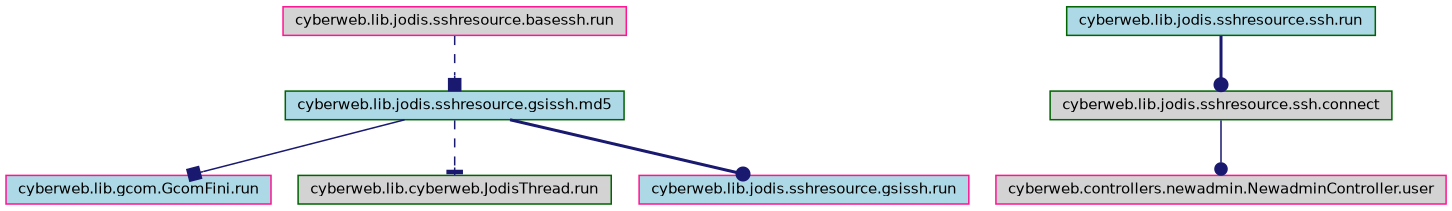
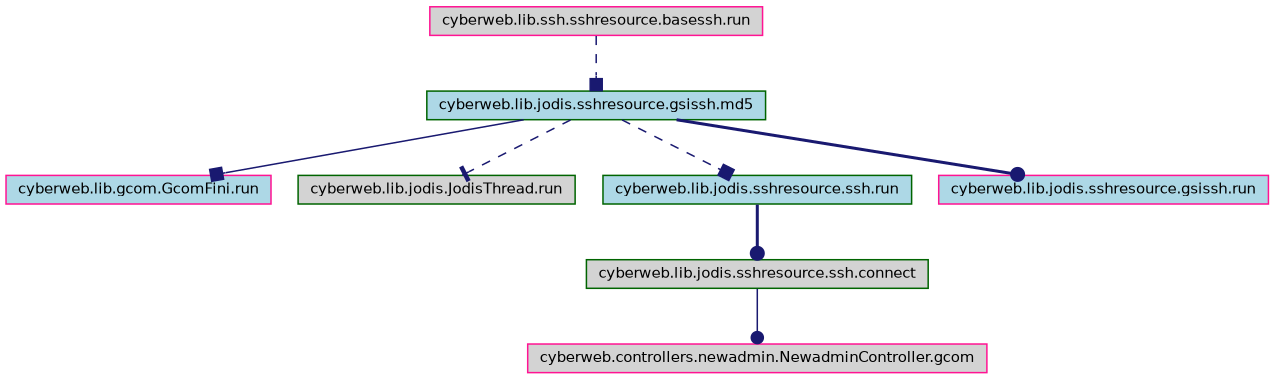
(455, 21) -> (596, 21)
none -> (670, 144)
(455, 190) -> (437, 190)
(1221, 190) -> (757, 358)
